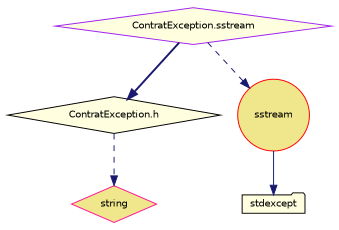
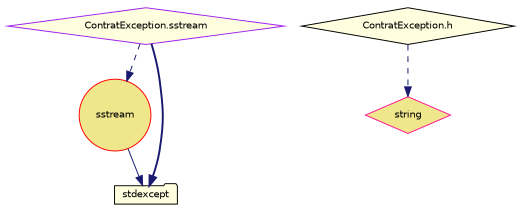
(157, 67) -> (163, 110)
